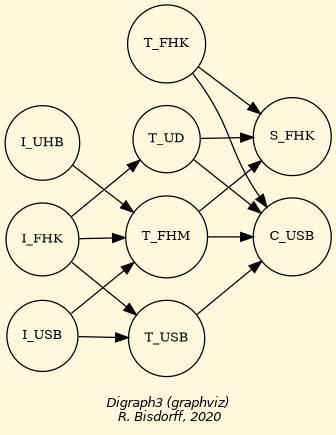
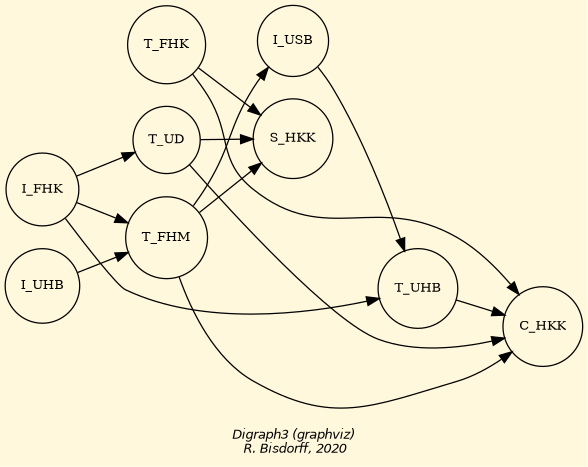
(292, 137) -> (293, 139)
(292, 237) -> (543, 327)
(96, 293) -> (233, 129)
(167, 338) -> (418, 288)
